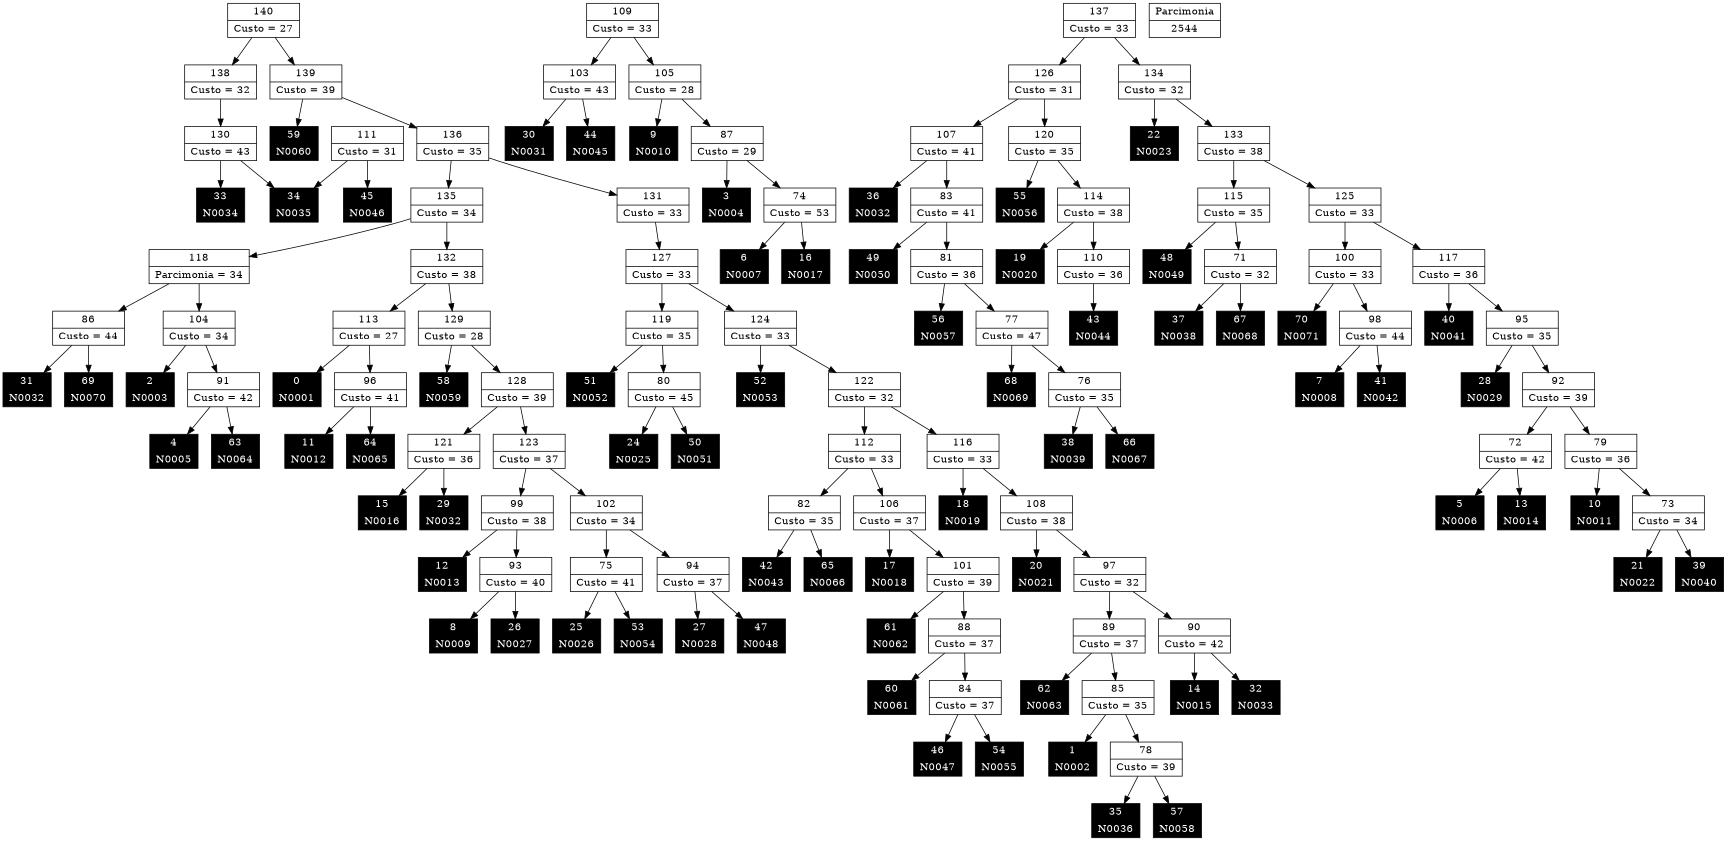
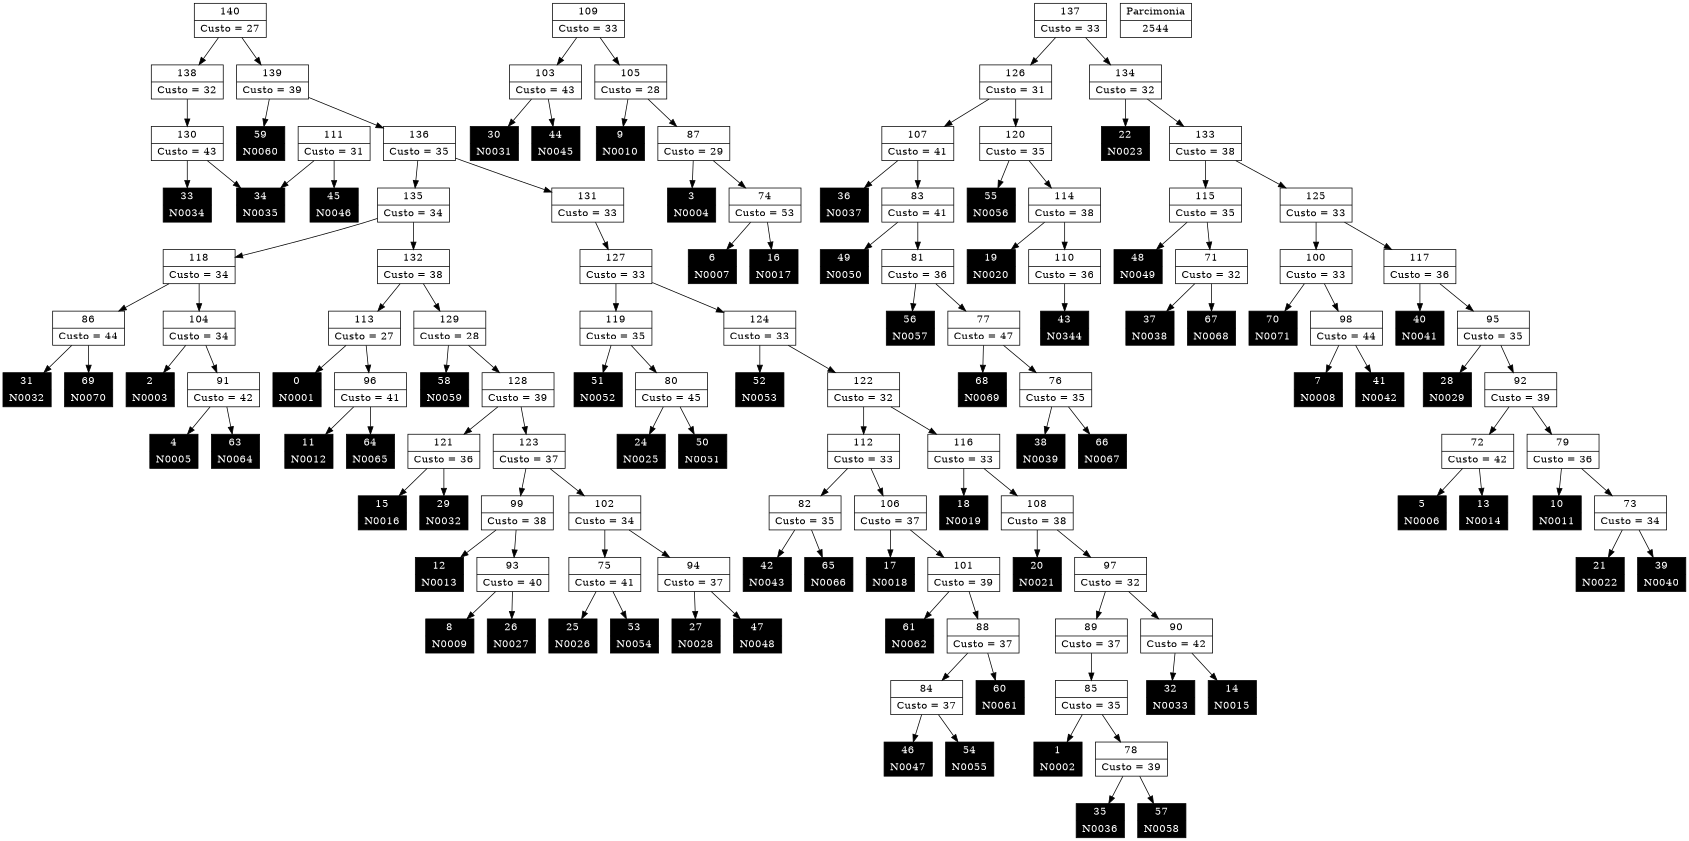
(873, 213) -> (844, 213)
(199, 275) -> (199, 275)
(1094, 336) -> (1065, 336)
(1045, 698) -> none
